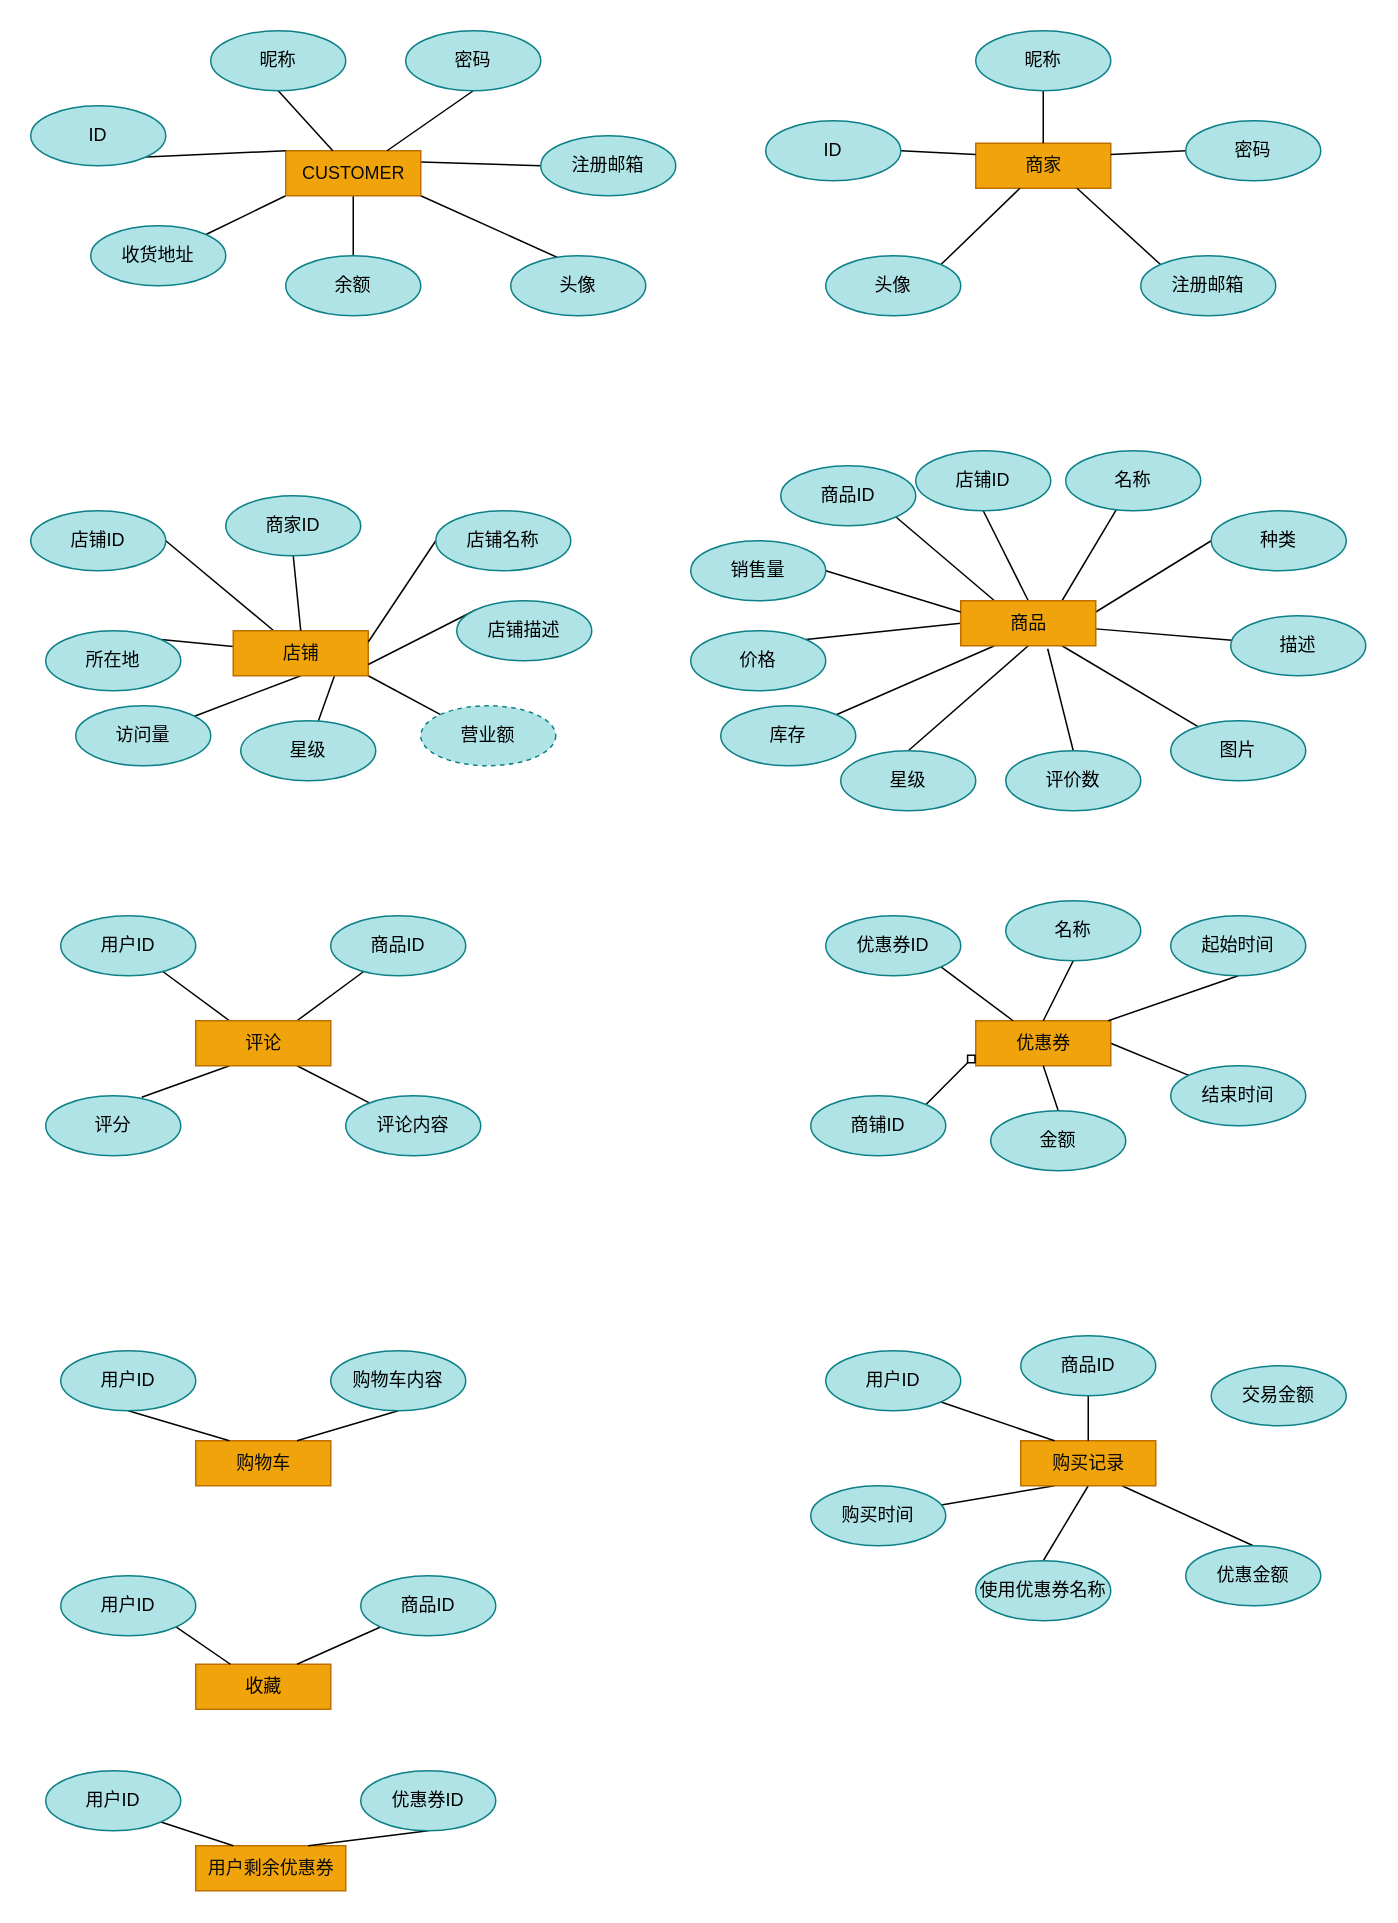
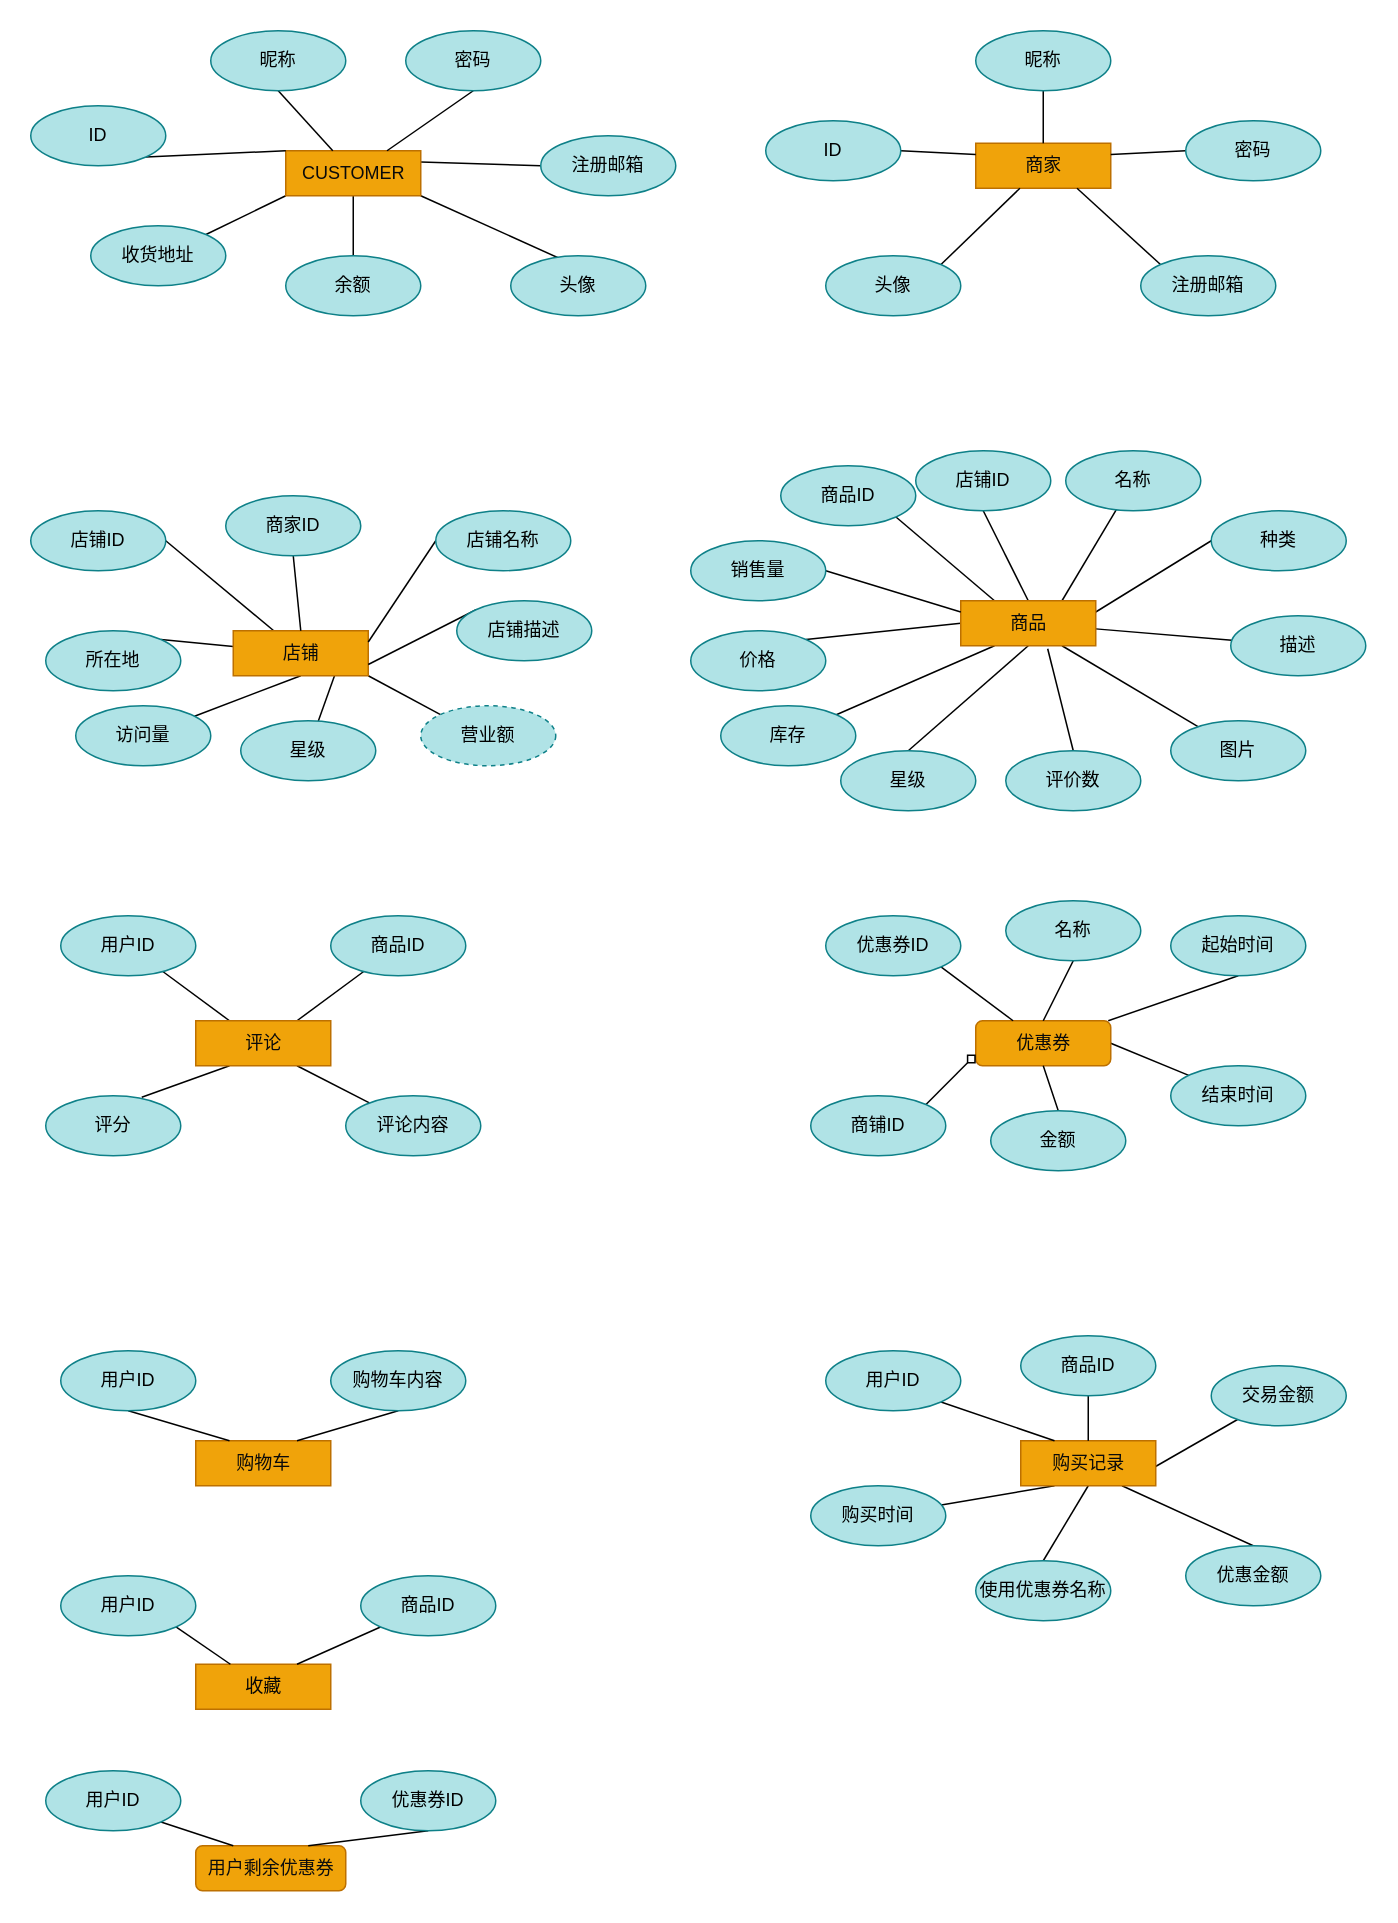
(1043, 1043) -> (1043, 1043)
none -> (1196, 1443)
(271, 1868) -> (271, 1868)
